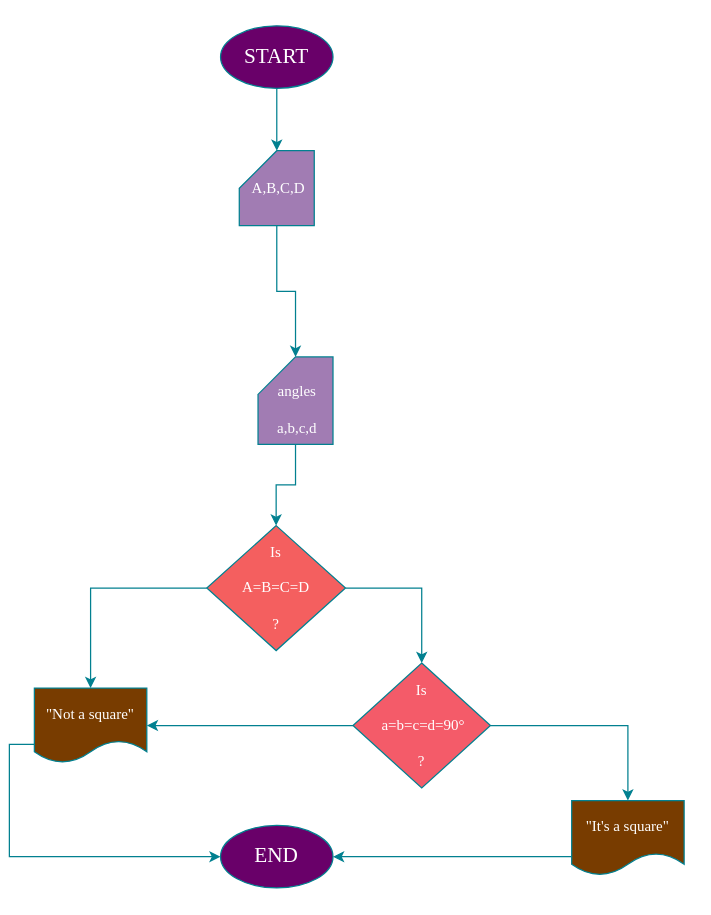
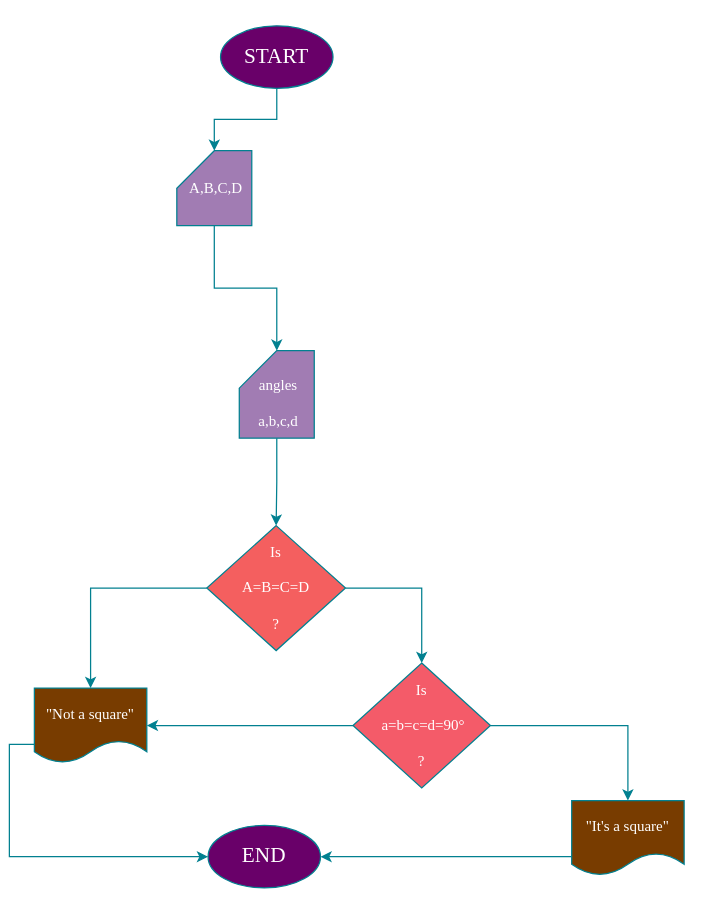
(277, 188) -> (214, 188)
(296, 401) -> (277, 394)
(277, 857) -> (264, 857)
